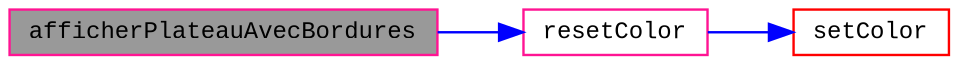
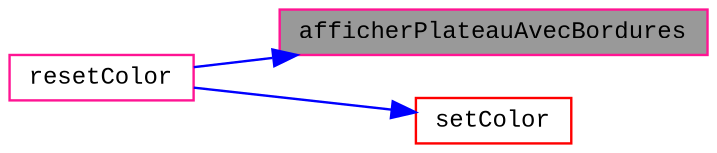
(468, 32) -> (233, 63)
